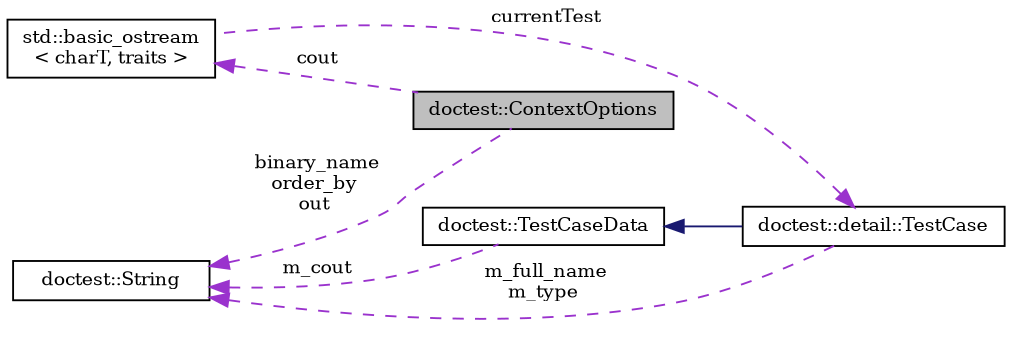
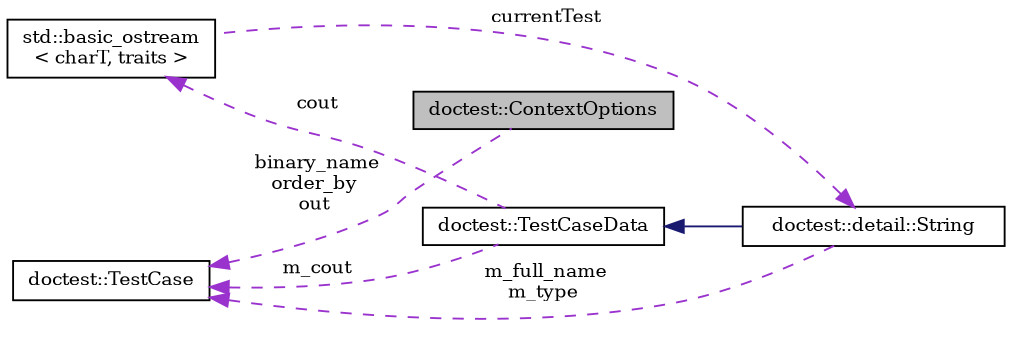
(326, 79) -> (346, 142)
(874, 226) -> (874, 226)
(111, 281) -> (111, 281)
